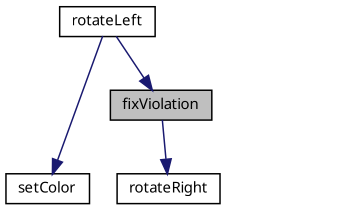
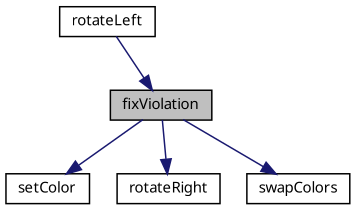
(80, 98) -> (111, 142)
none -> (298, 189)
